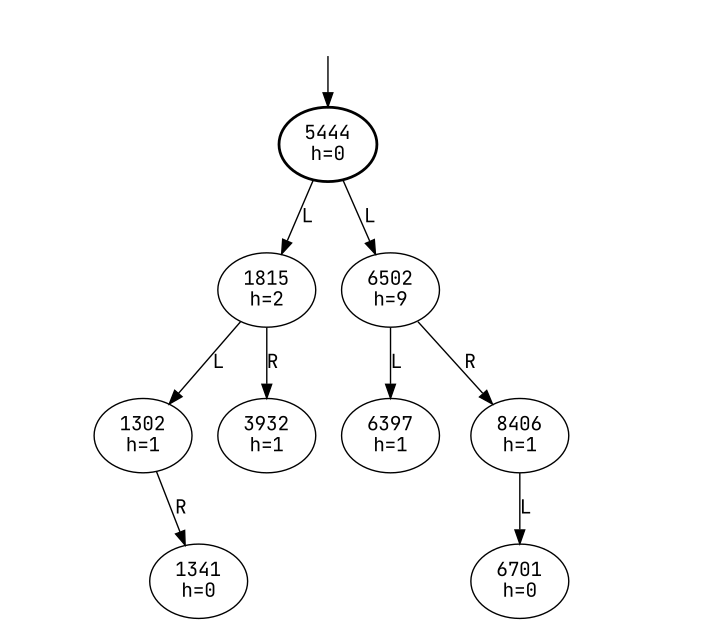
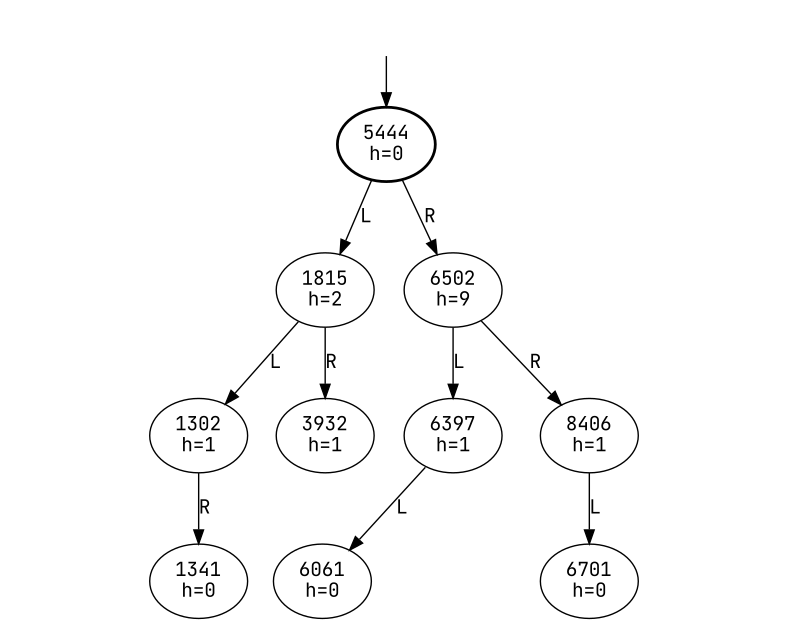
(370, 217) -> (430, 217)
none -> (322, 581)
